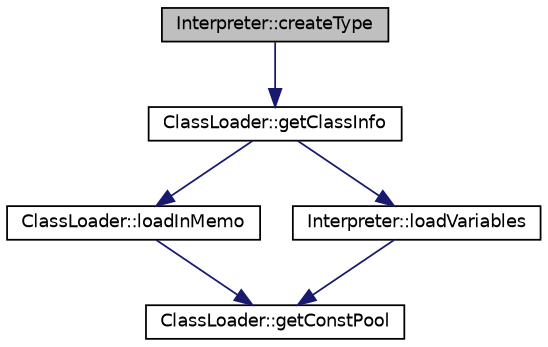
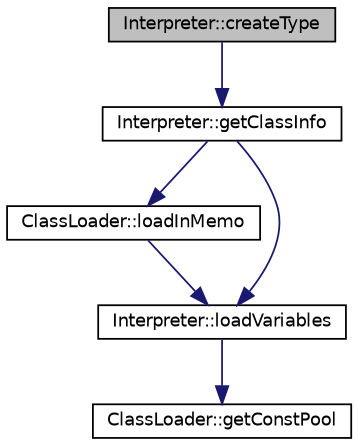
(275, 124) -> (222, 124)
(197, 267) -> (172, 266)
